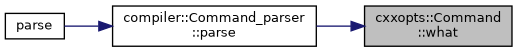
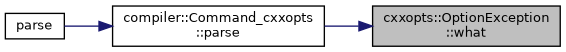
(214, 26) -> (218, 26)
(438, 26) -> (466, 26)
